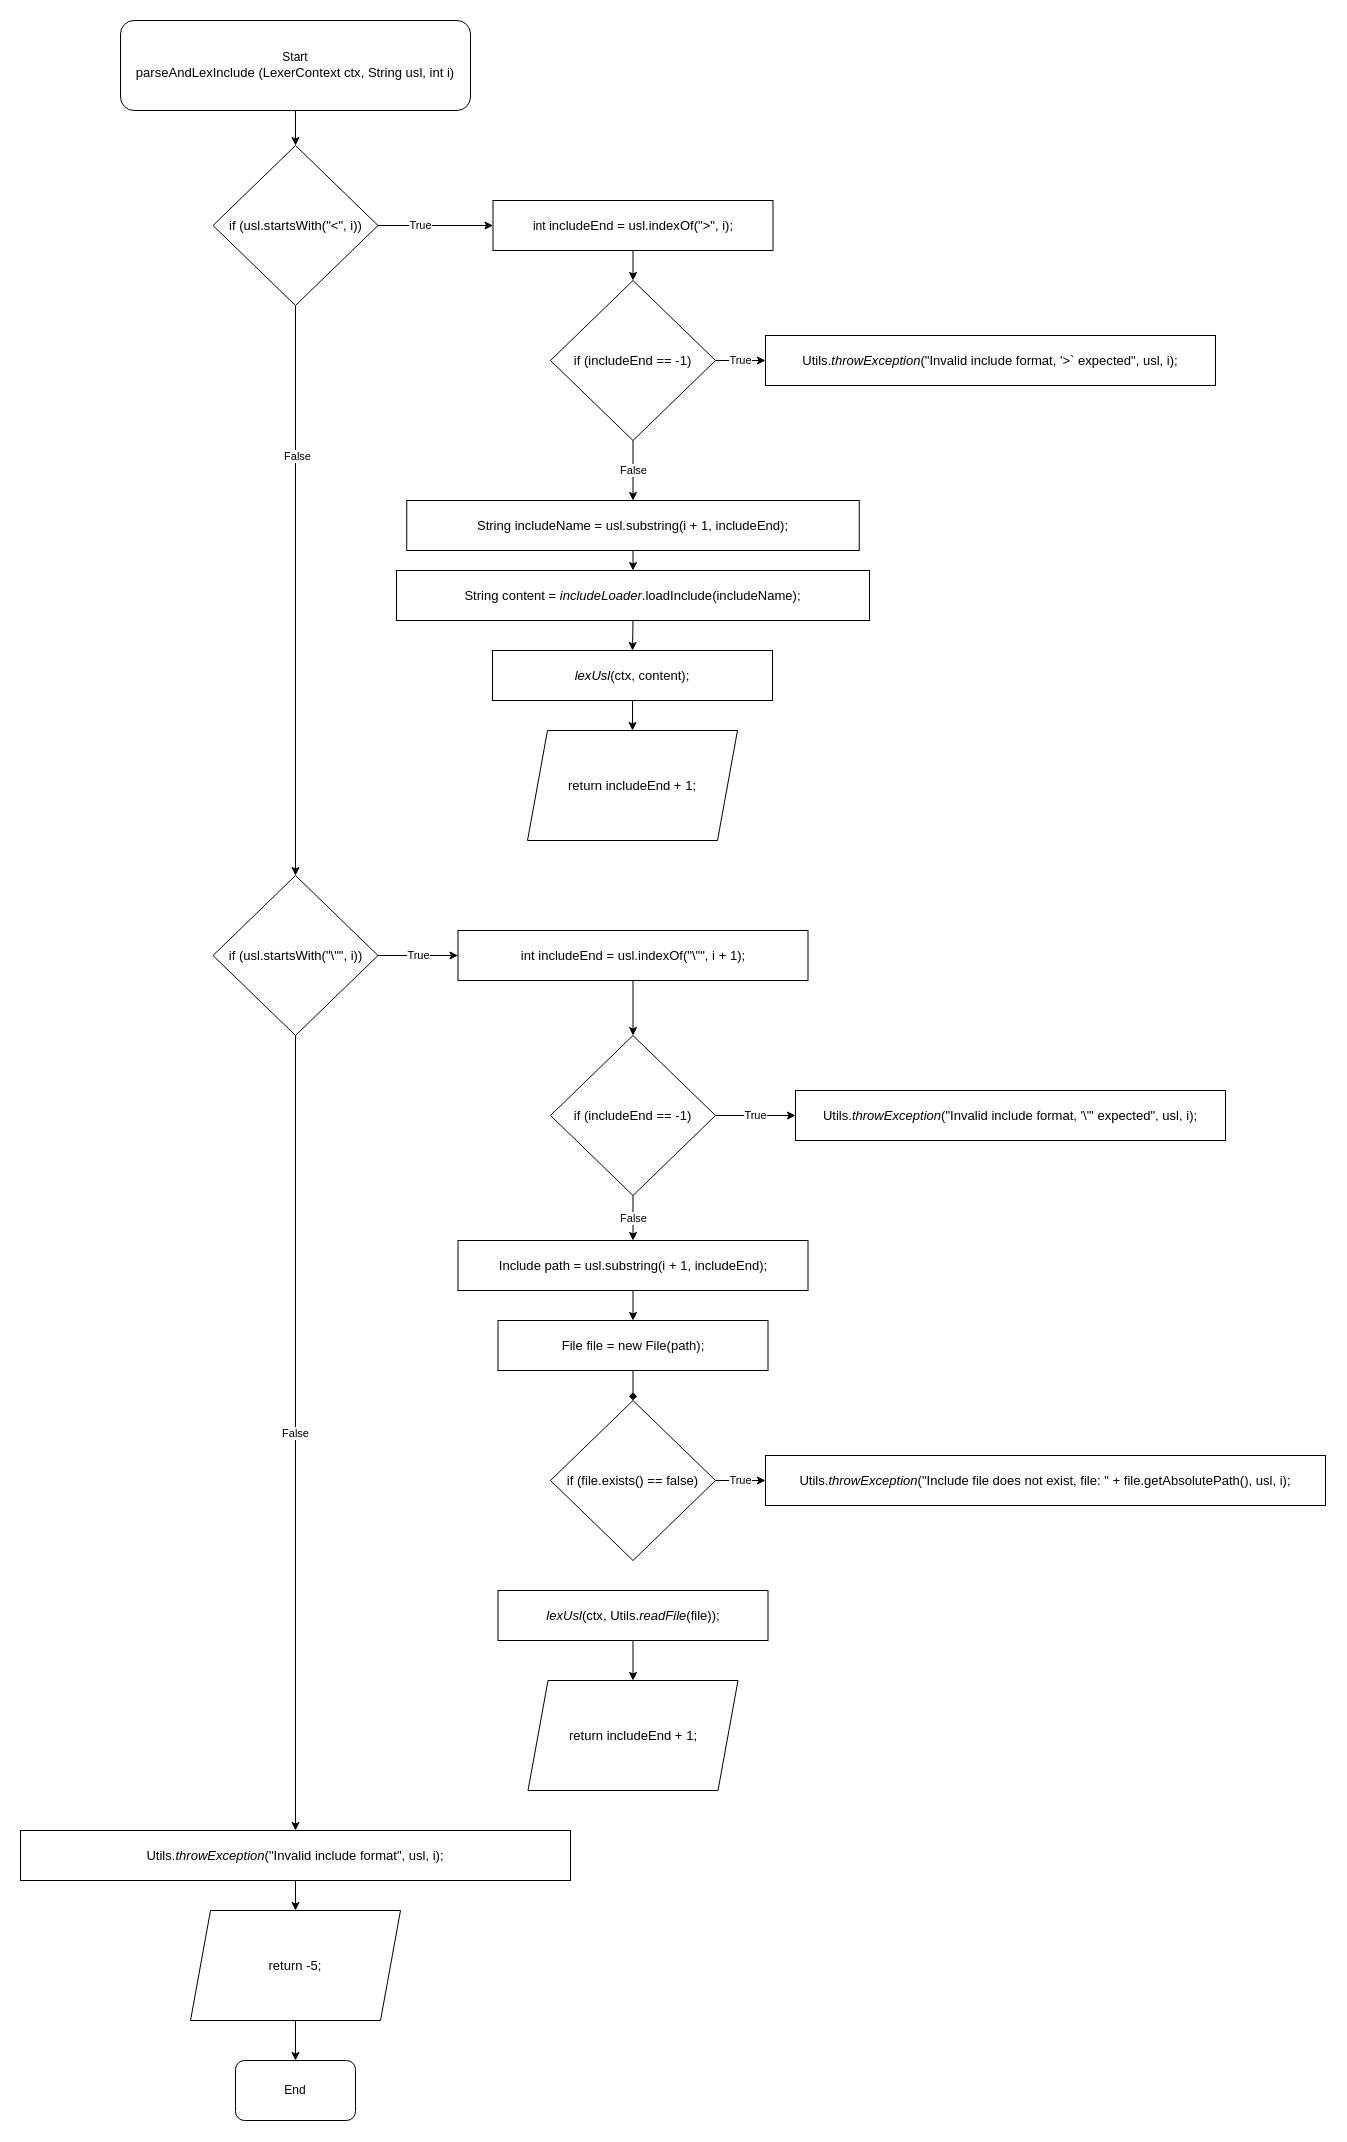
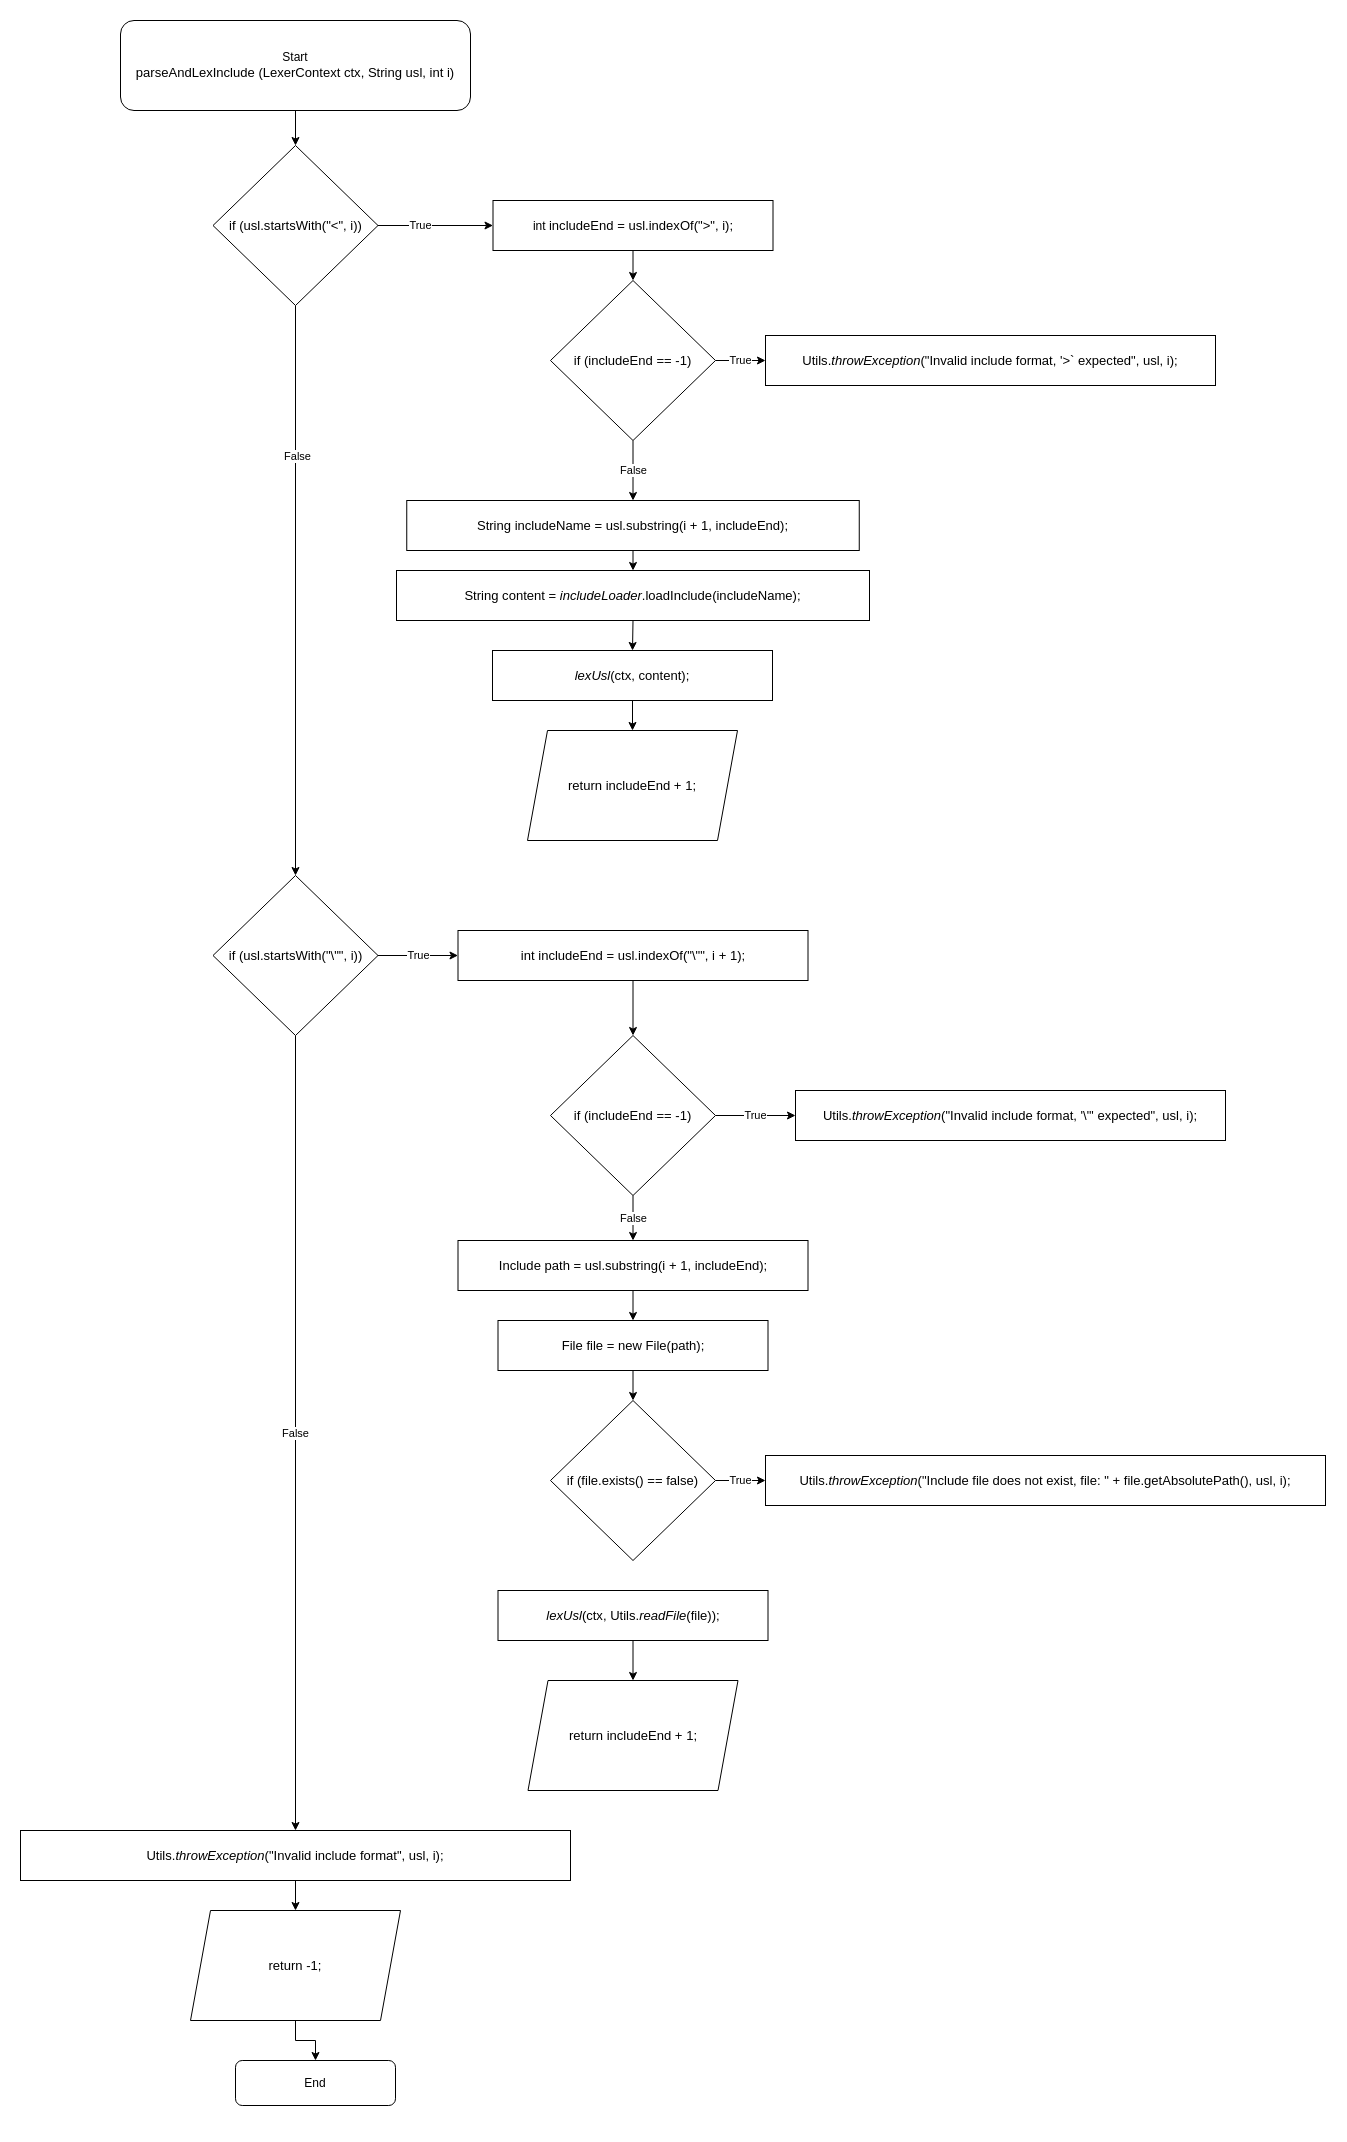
(633, 1391) -> (633, 1392)
(296, 1966) -> (296, 1966)
(296, 2091) -> (316, 2083)
